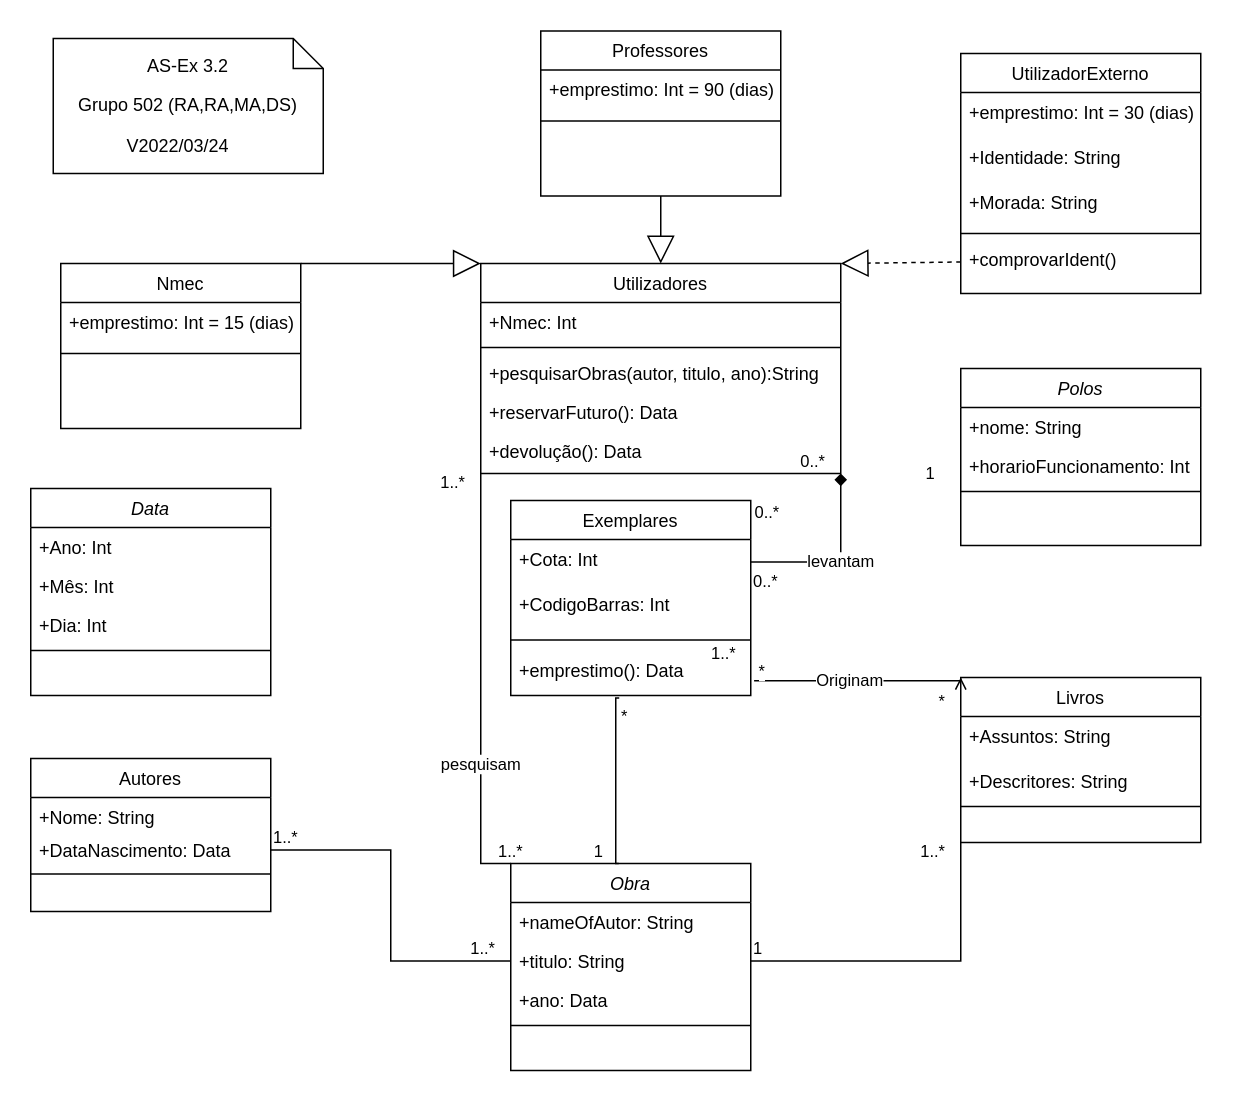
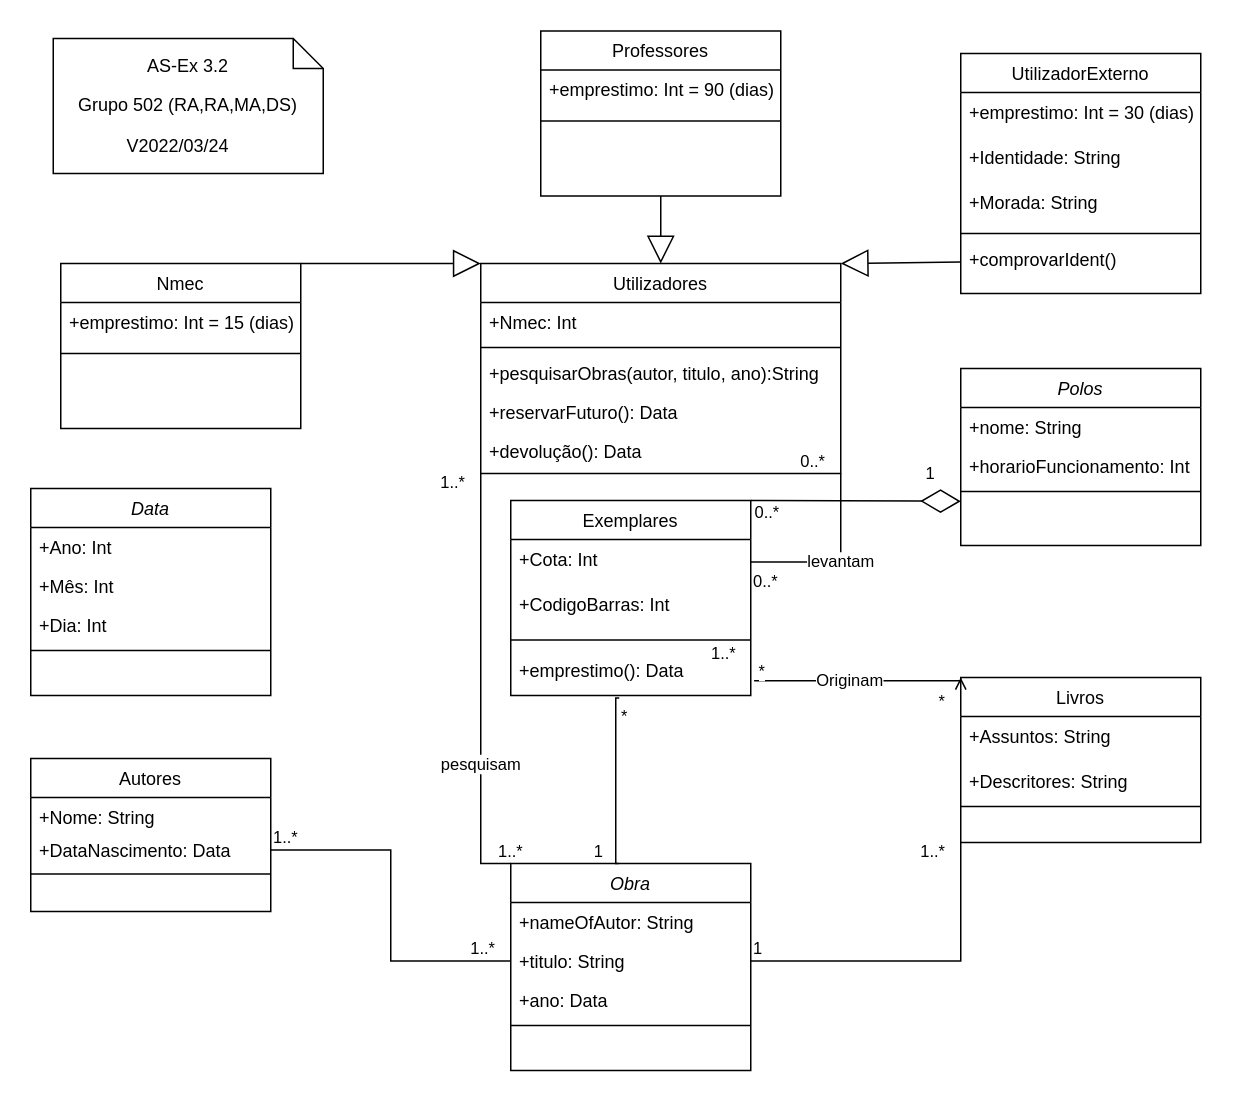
(914, 262) -> (914, 262)
(841, 486) -> (841, 480)
none -> (836, 501)
